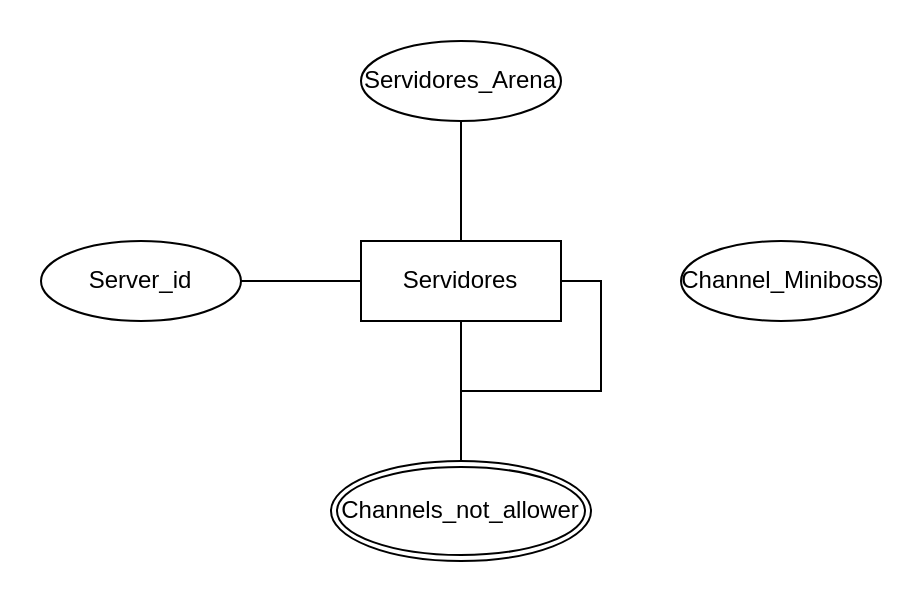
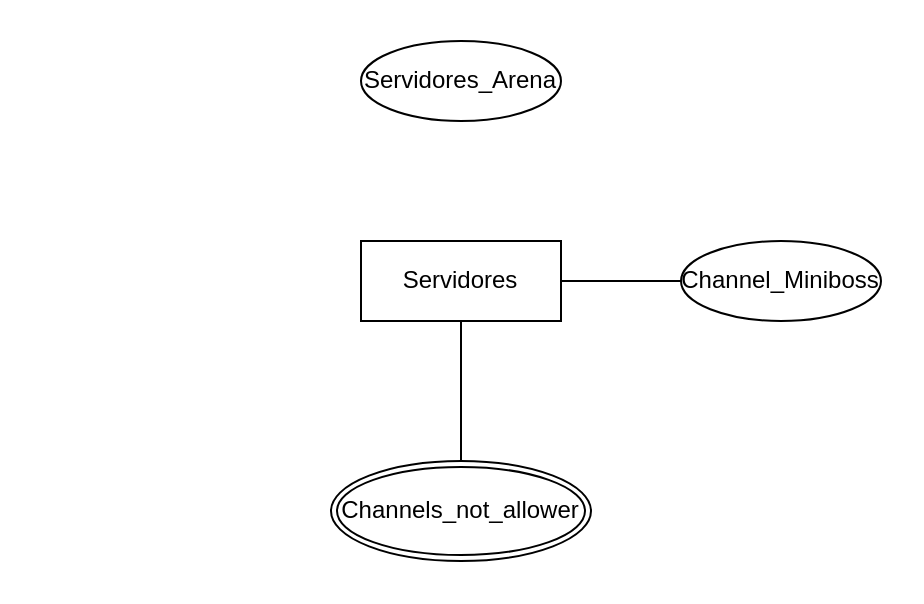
(461, 181) -> none
(141, 281) -> none
(301, 281) -> none
(590, 391) -> (639, 281)
